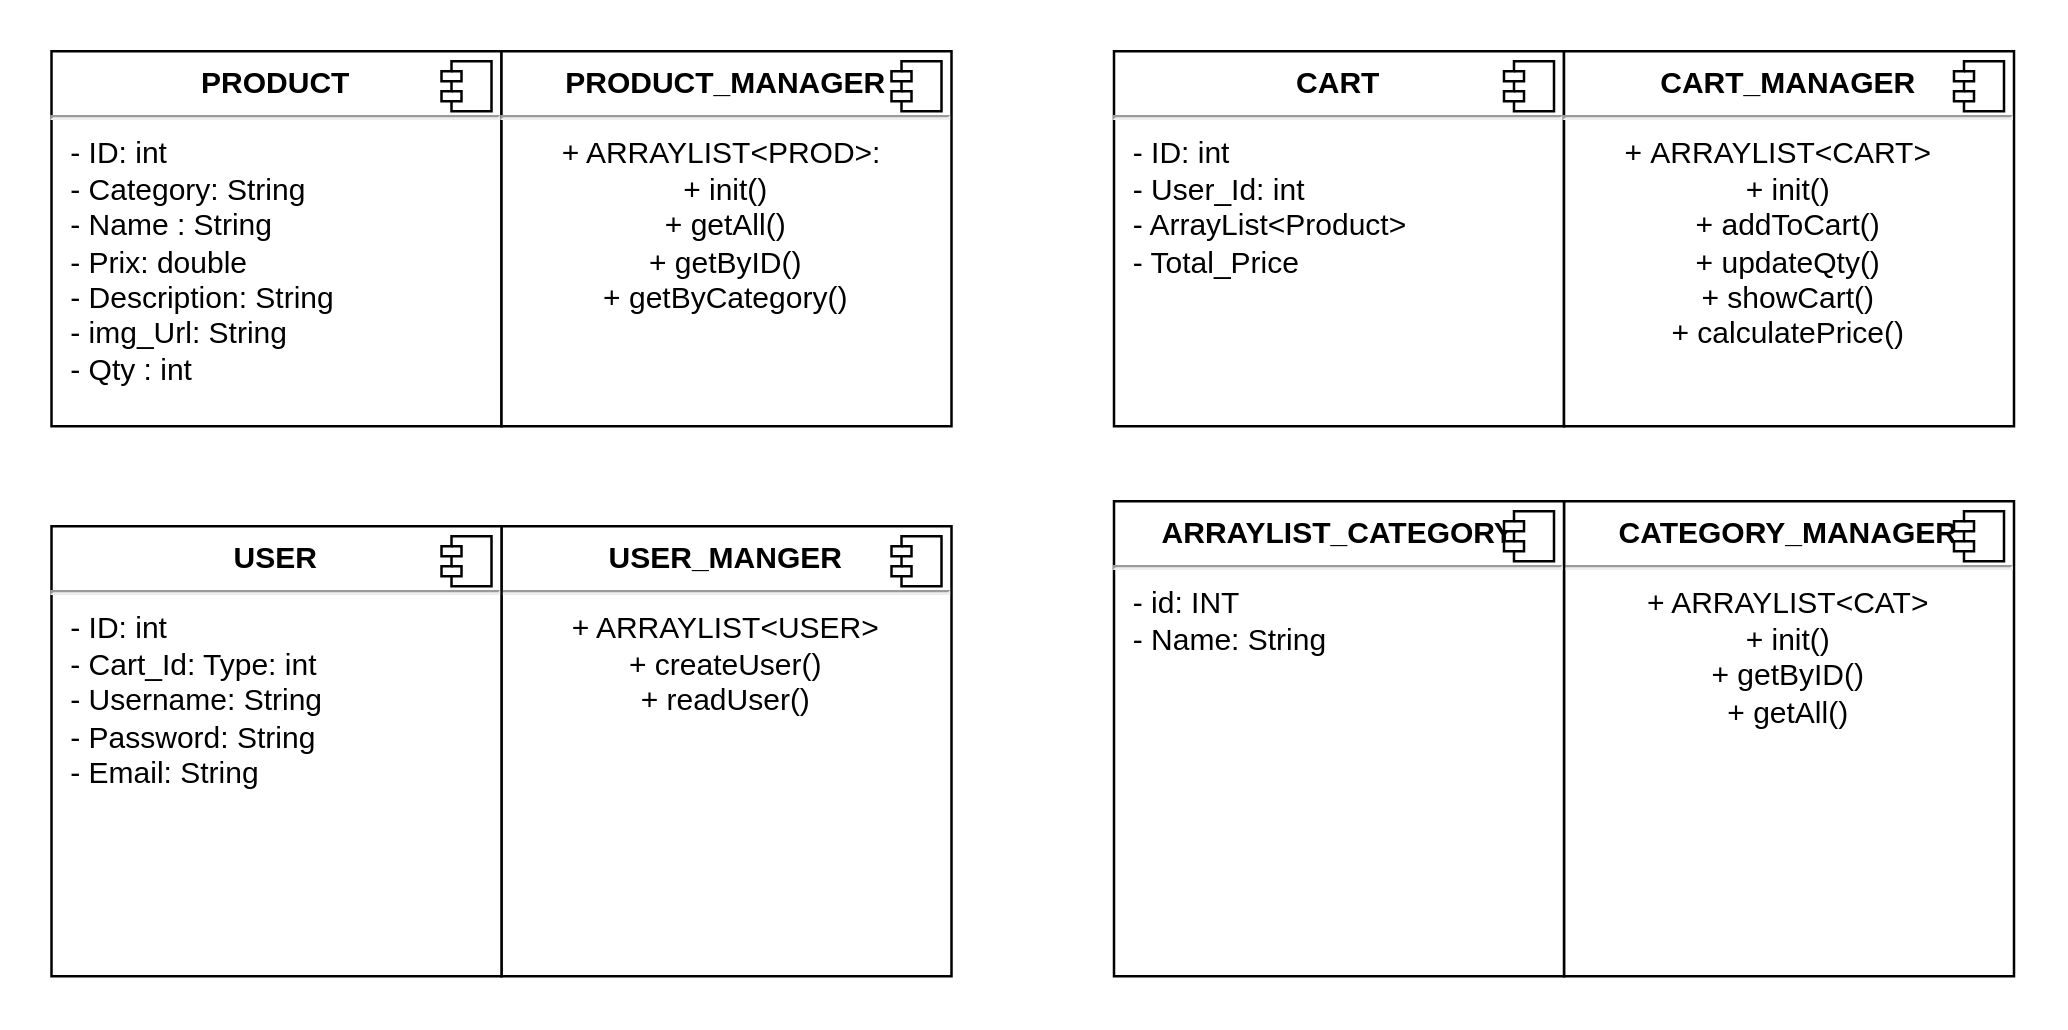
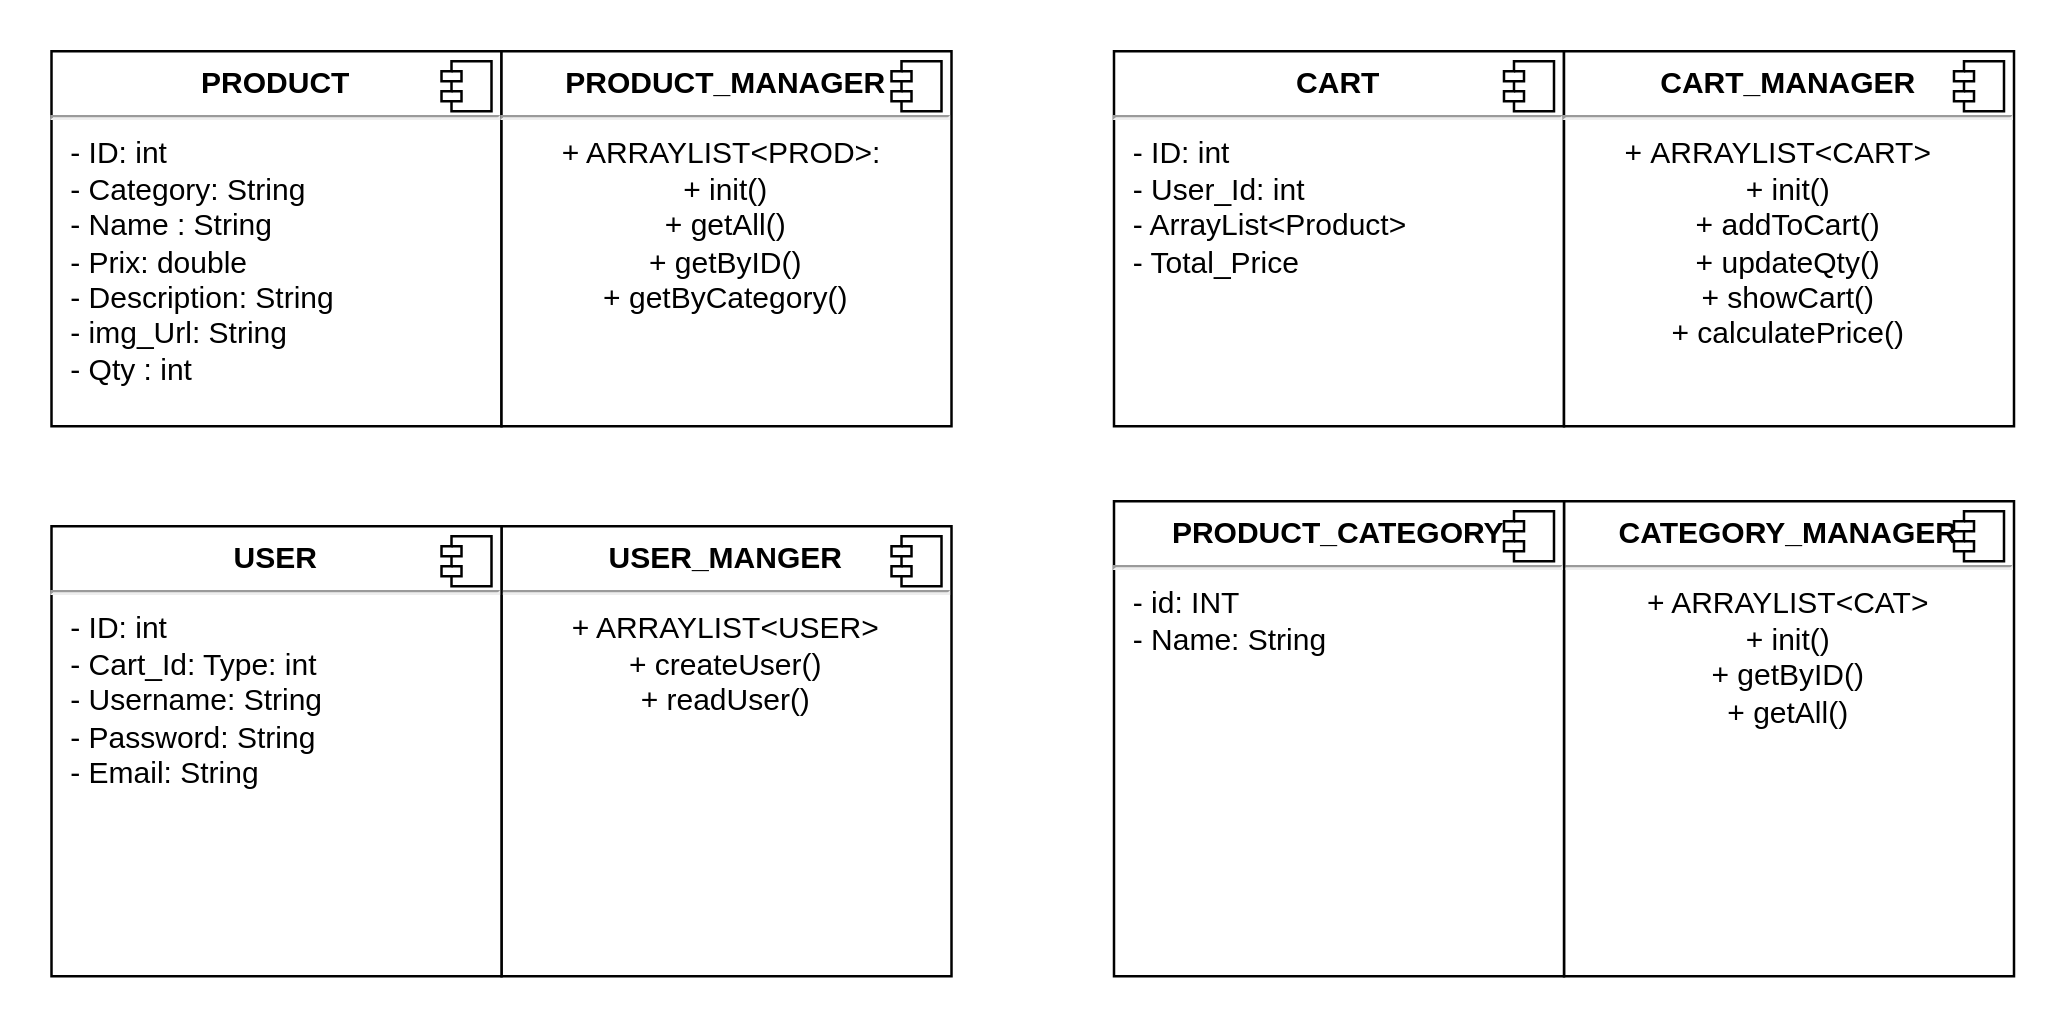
(1265, 501) -> (1248, 501)
